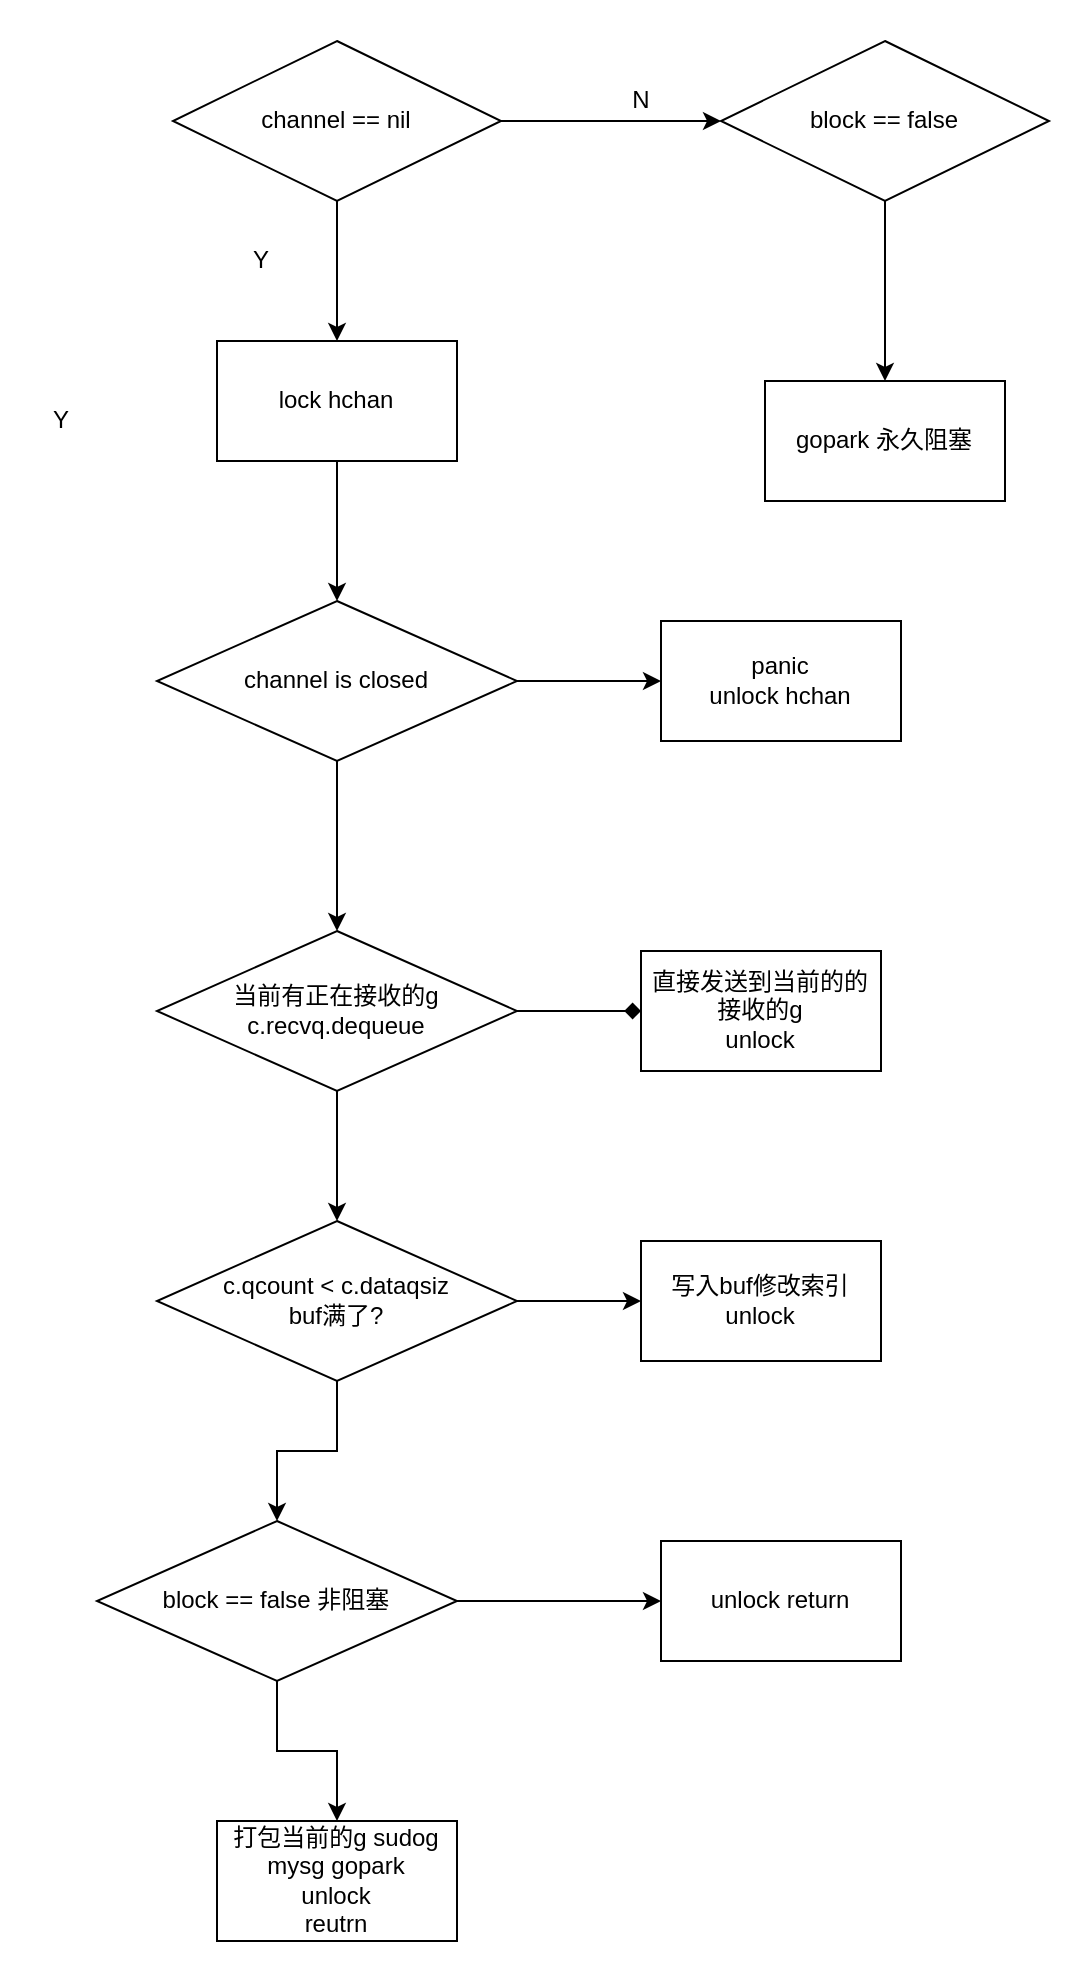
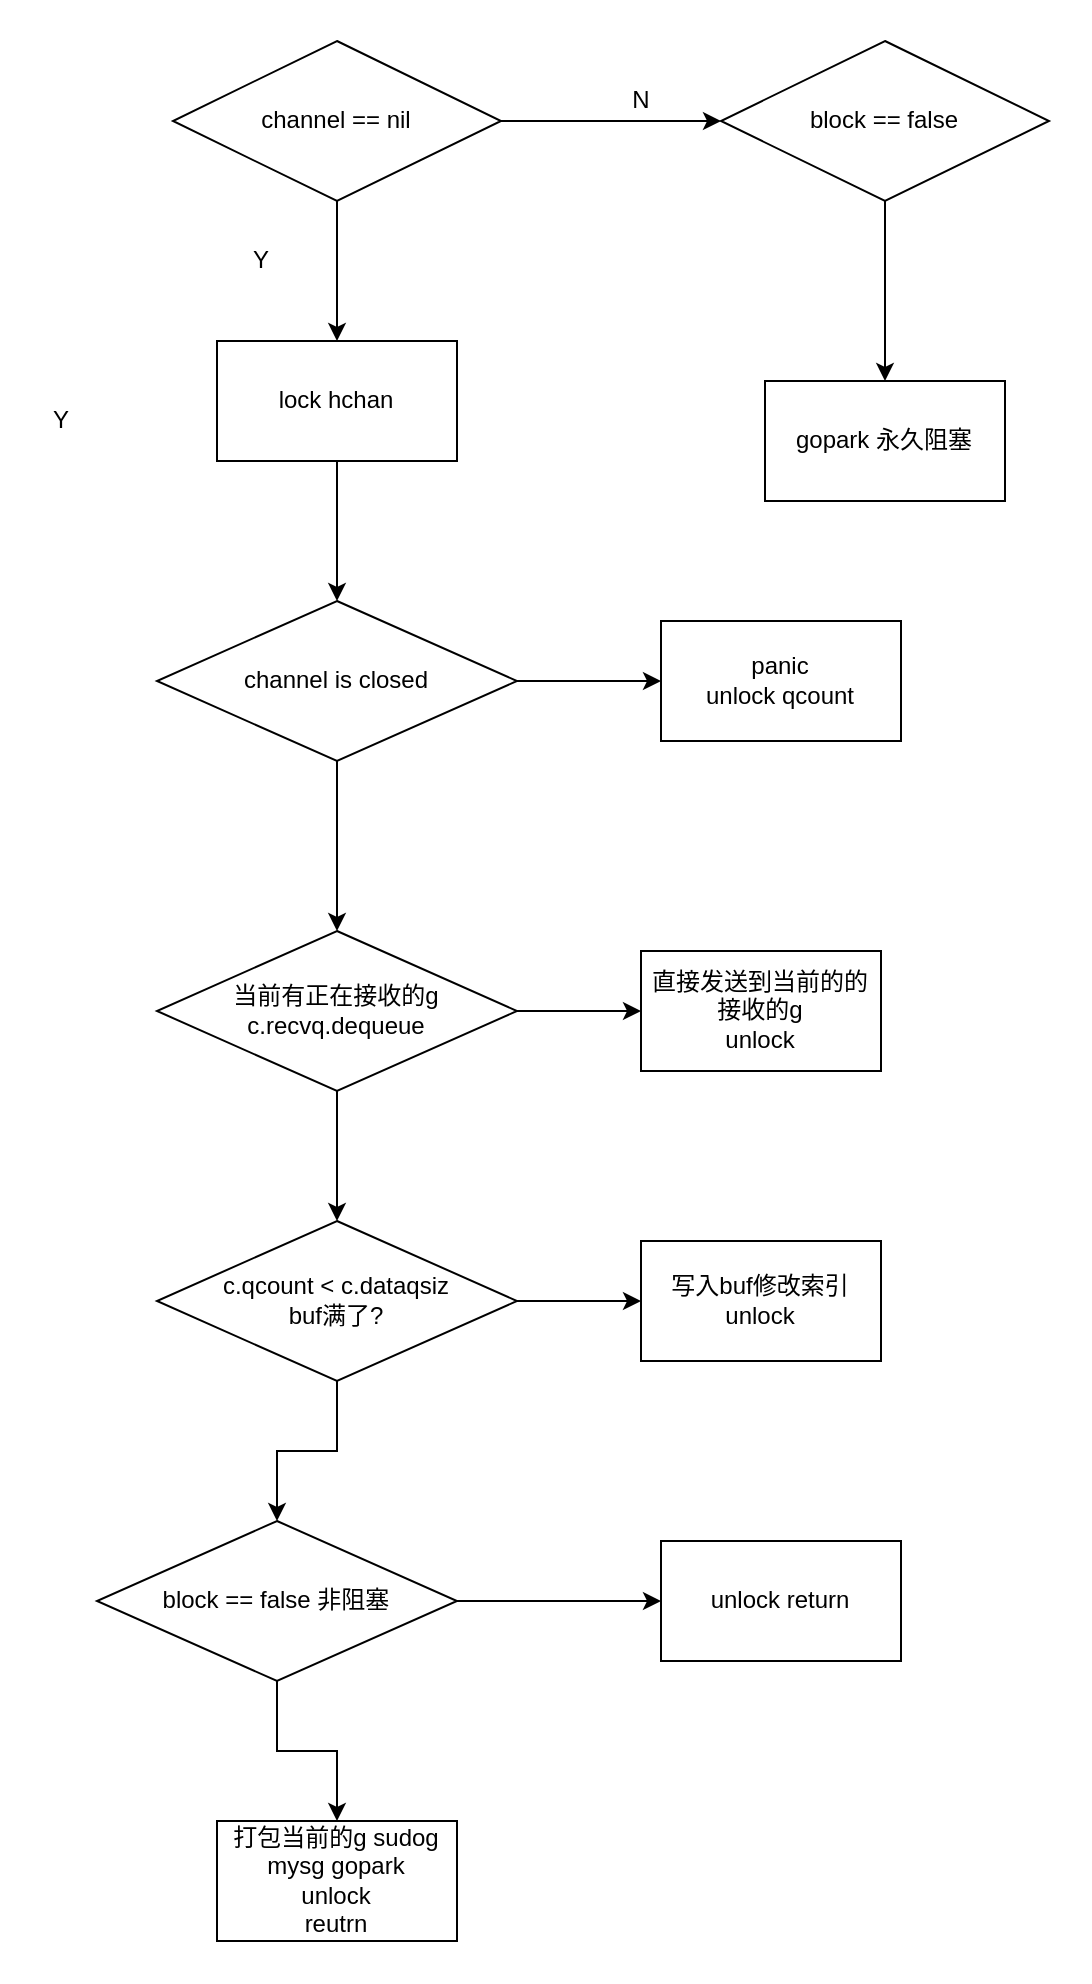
(781, 681) -> (781, 681)
(624, 1011) -> (625, 1011)
